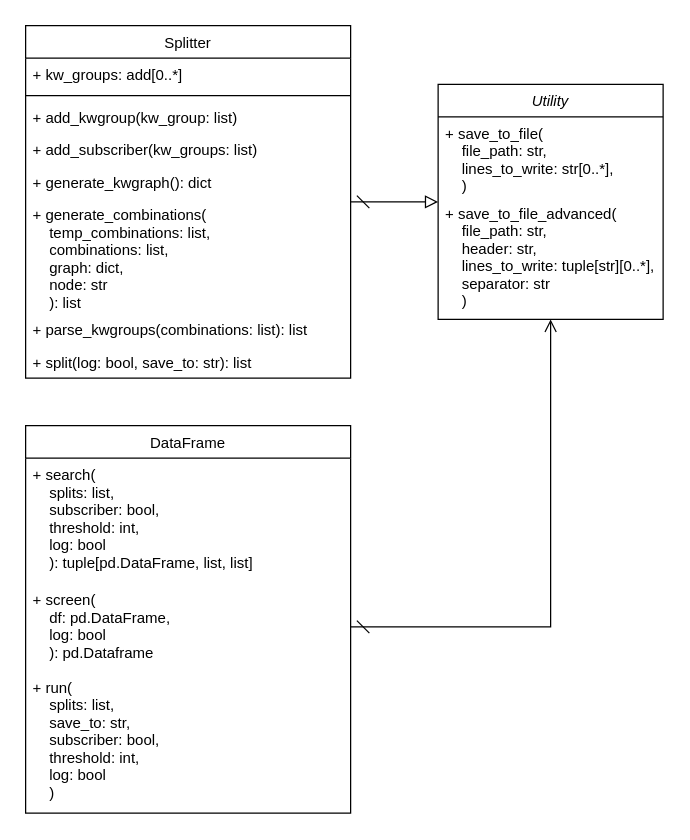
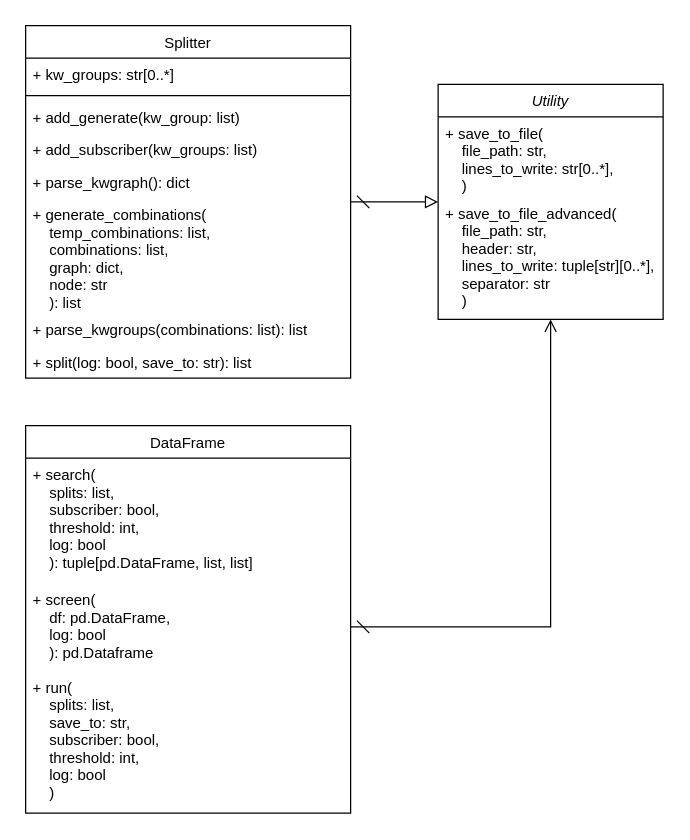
(115, 75) -> (115, 75)
(145, 118) -> (149, 118)
(134, 183) -> (121, 183)
